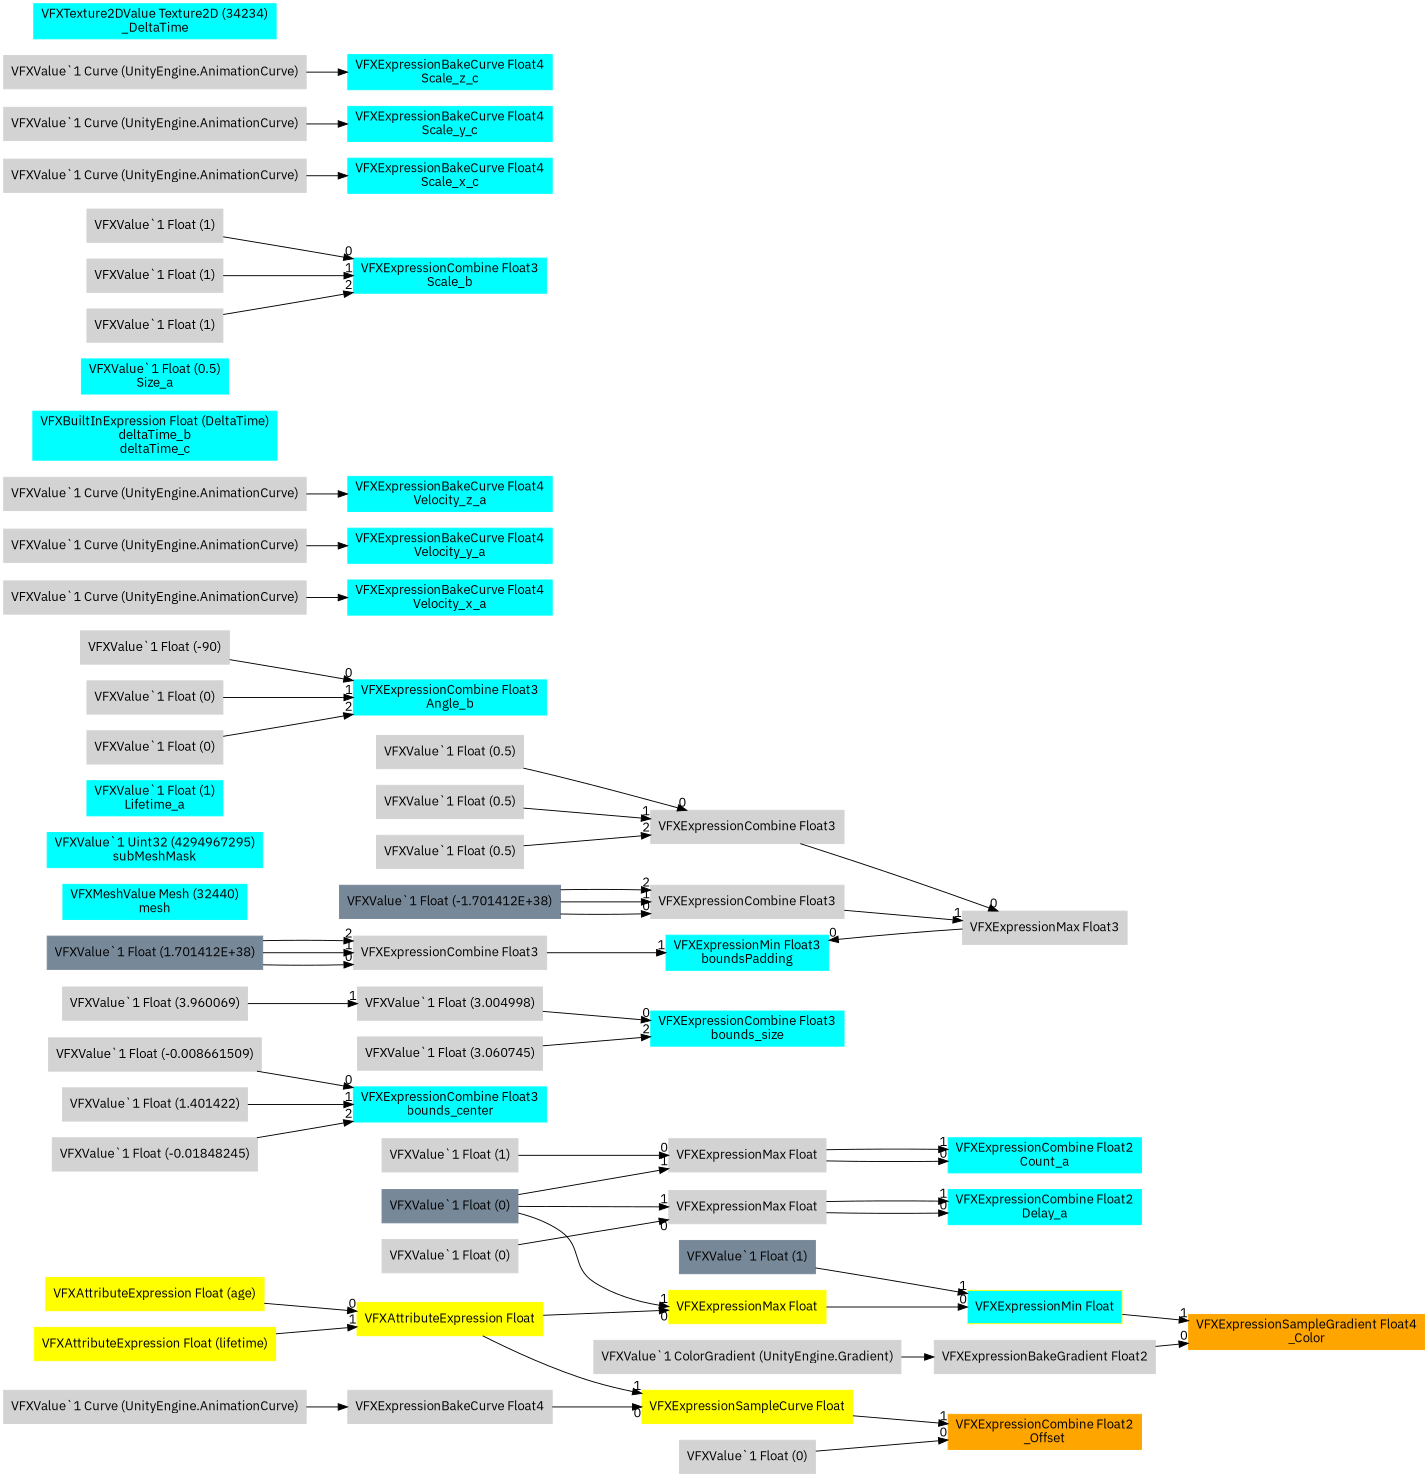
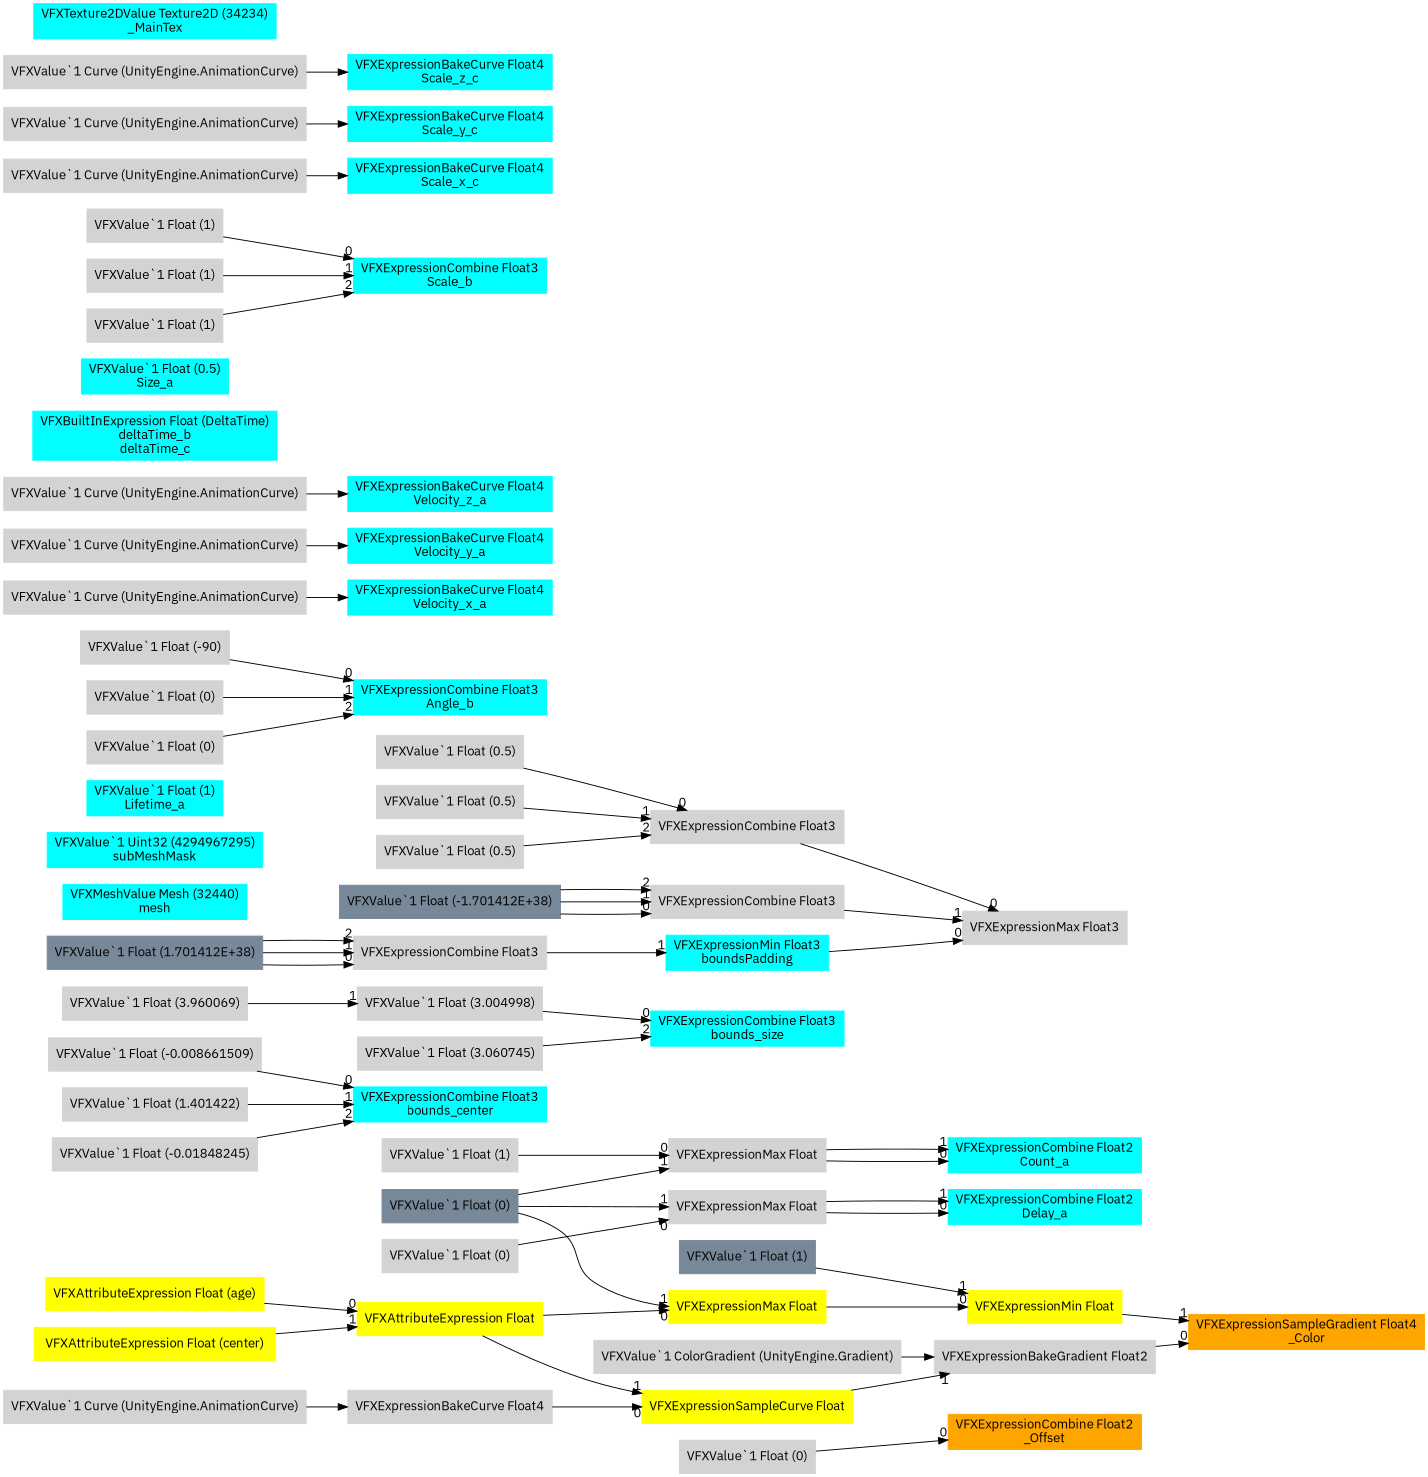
(155, 21) -> (155, 21)
(900, 934) -> (891, 947)
(1045, 1307) -> (1045, 1307)
(155, 1344) -> (155, 1344)
(896, 1419) -> (896, 1383)
